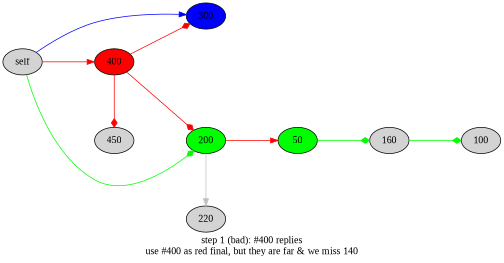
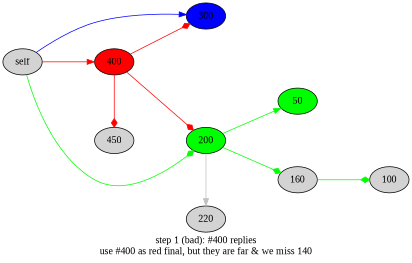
(248, 140) -> (249, 122)
(339, 140) -> (248, 158)
